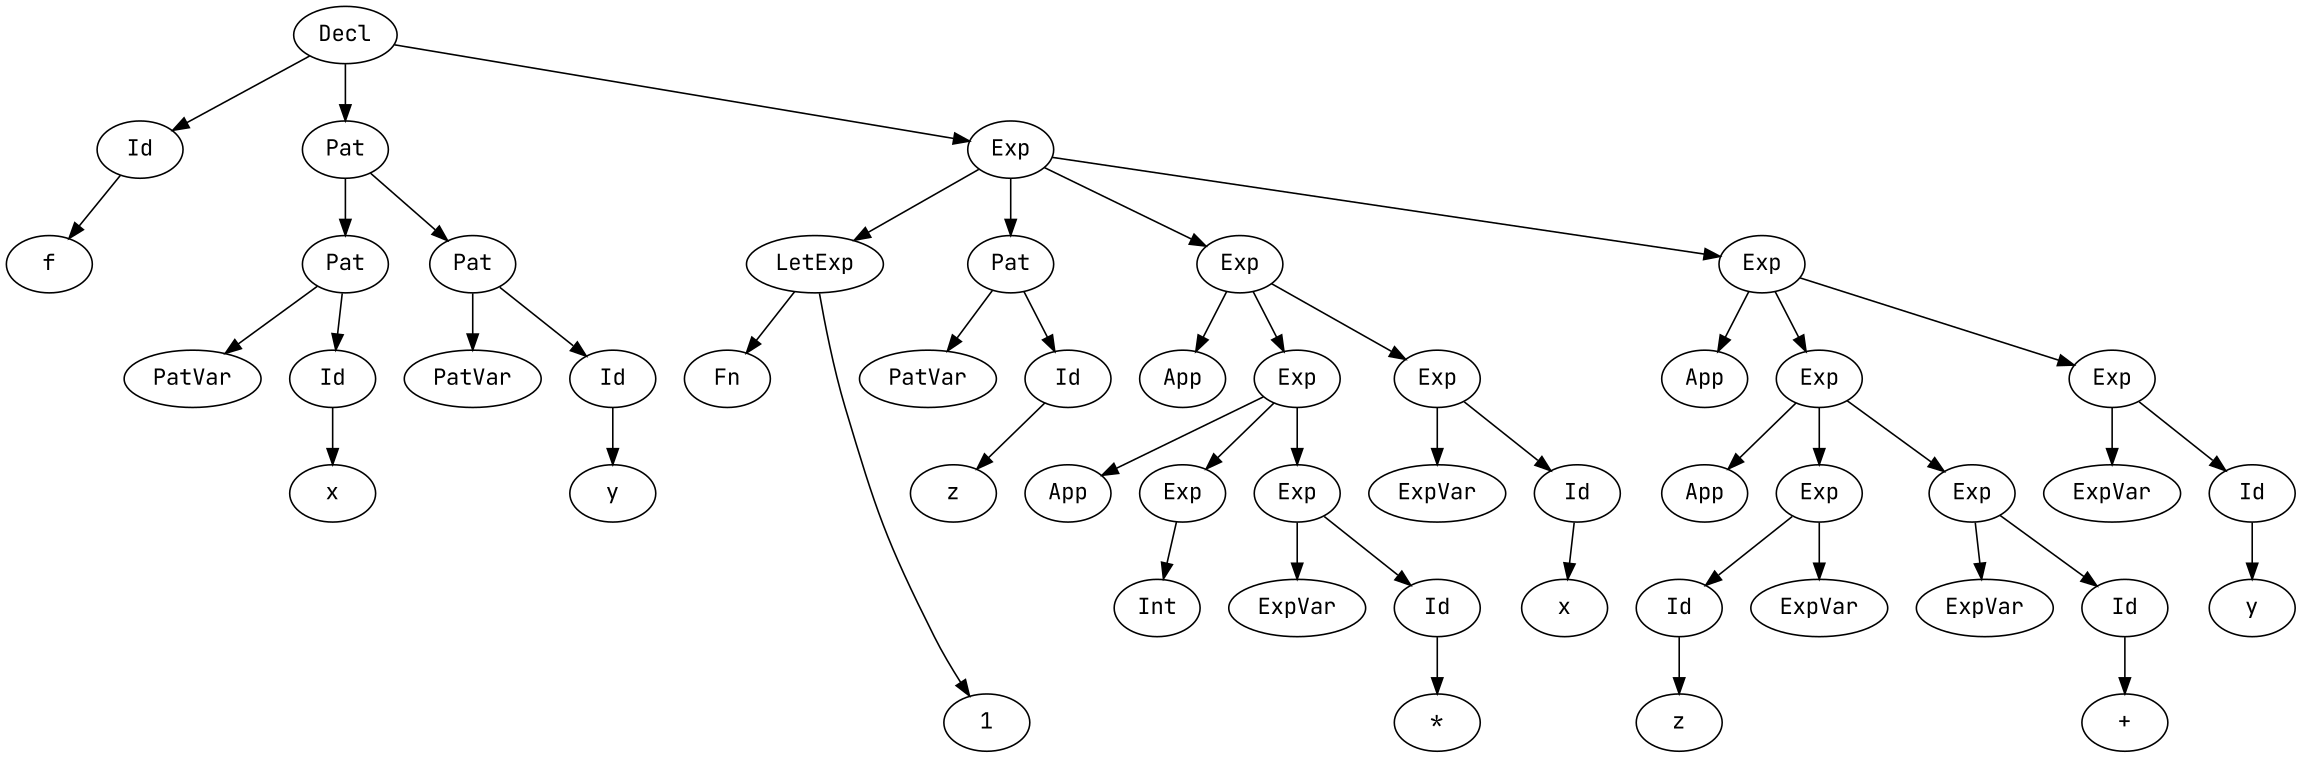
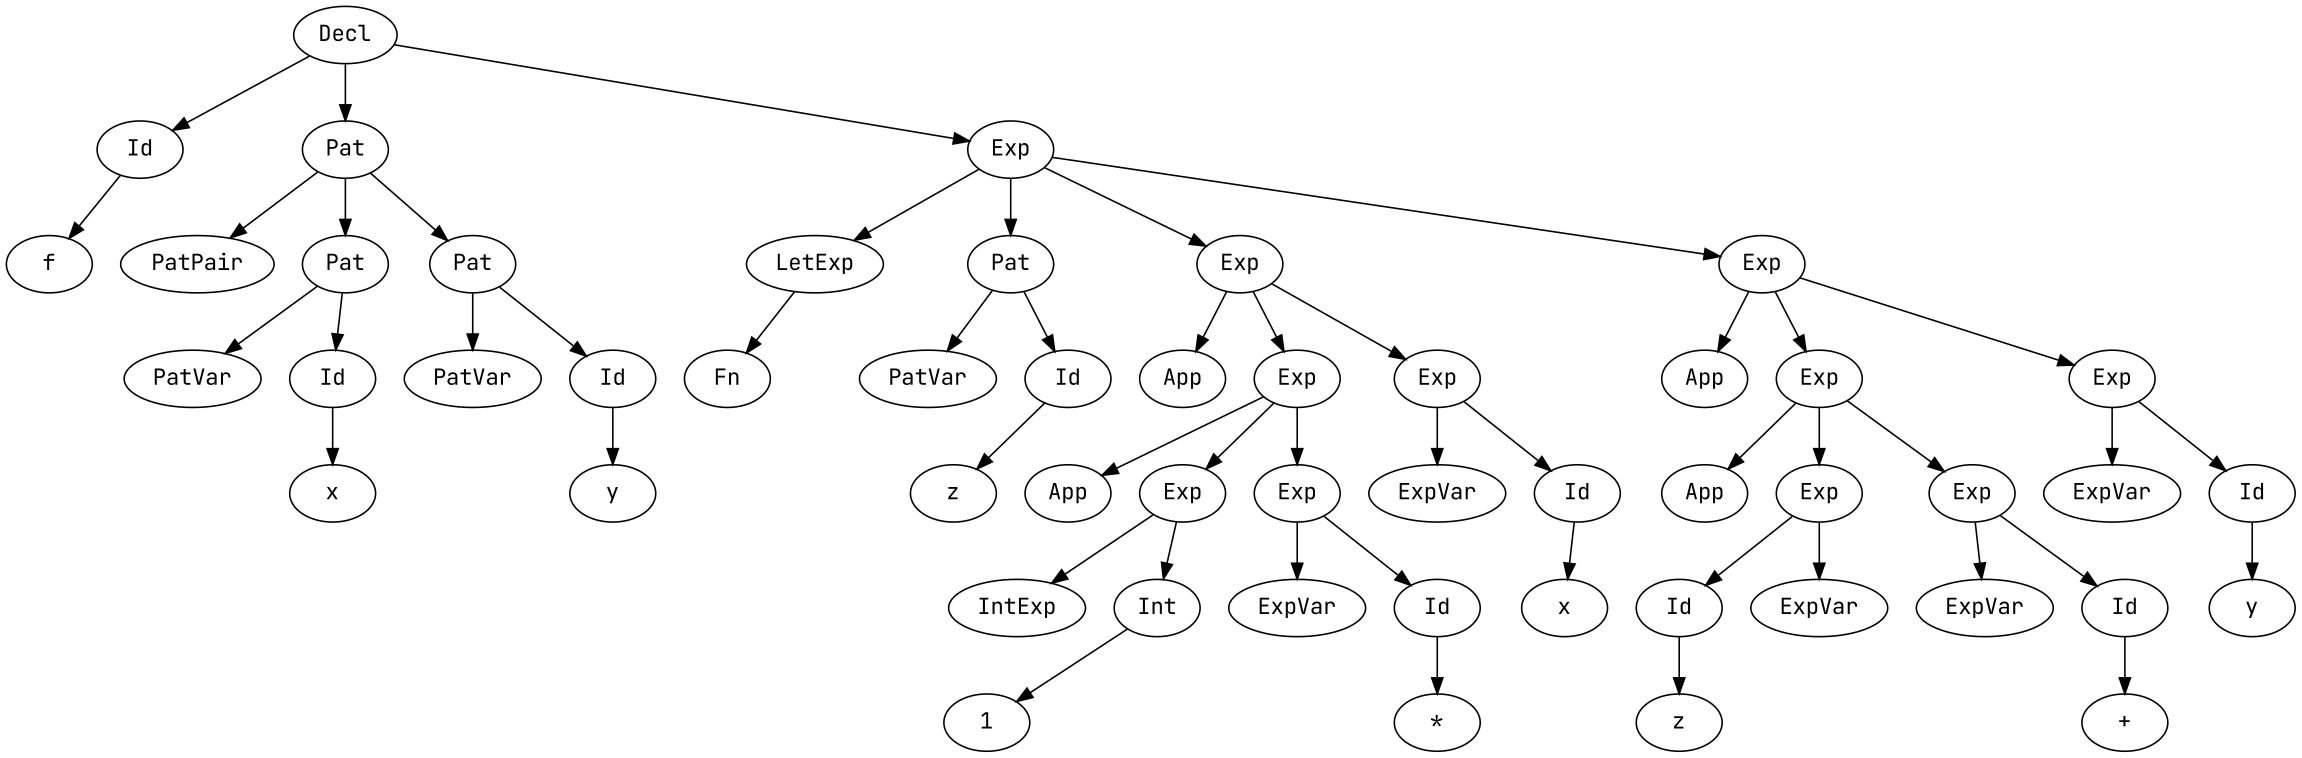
none -> (197, 264)
(872, 494) -> (1079, 661)
none -> (1017, 608)
